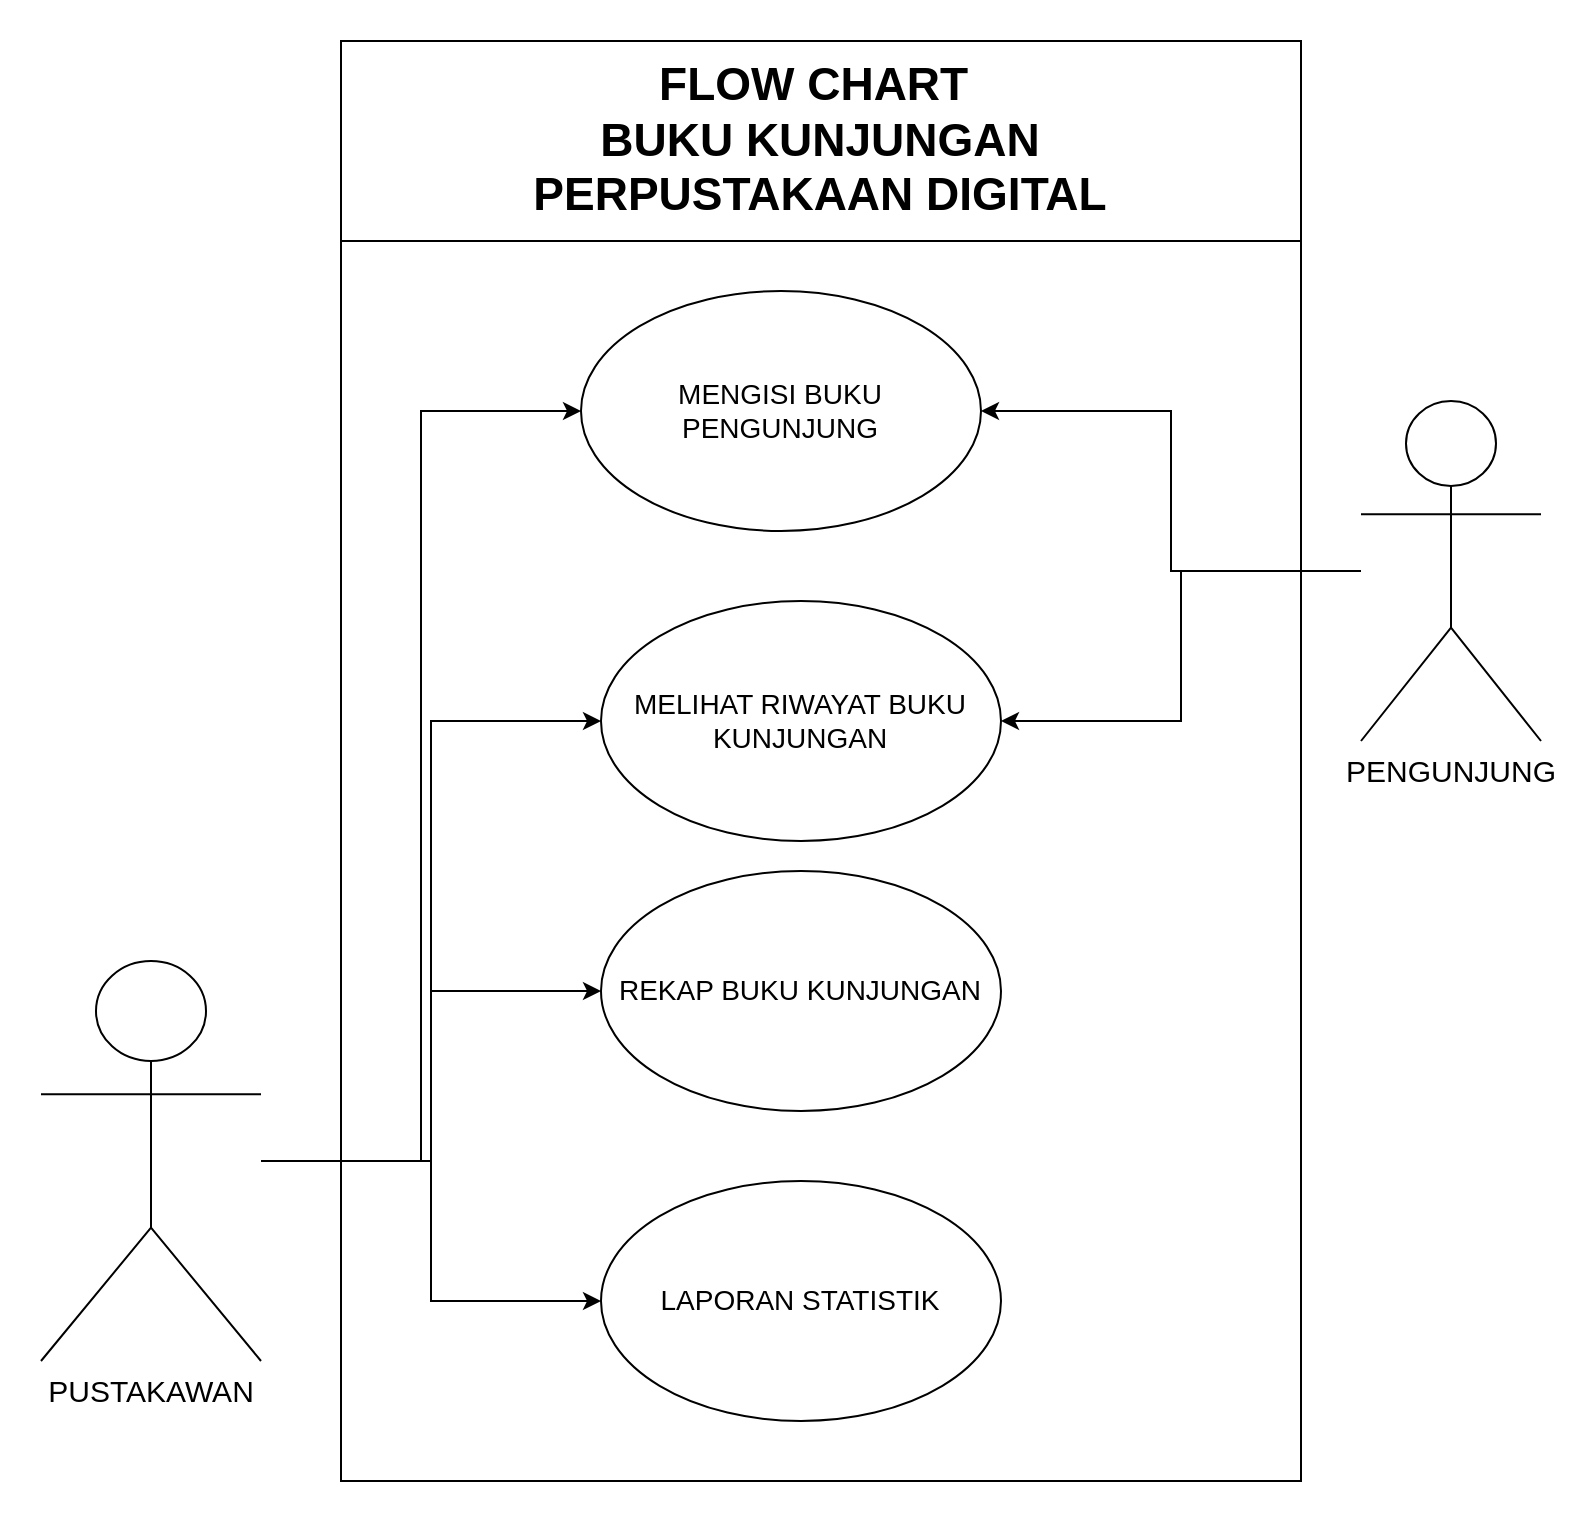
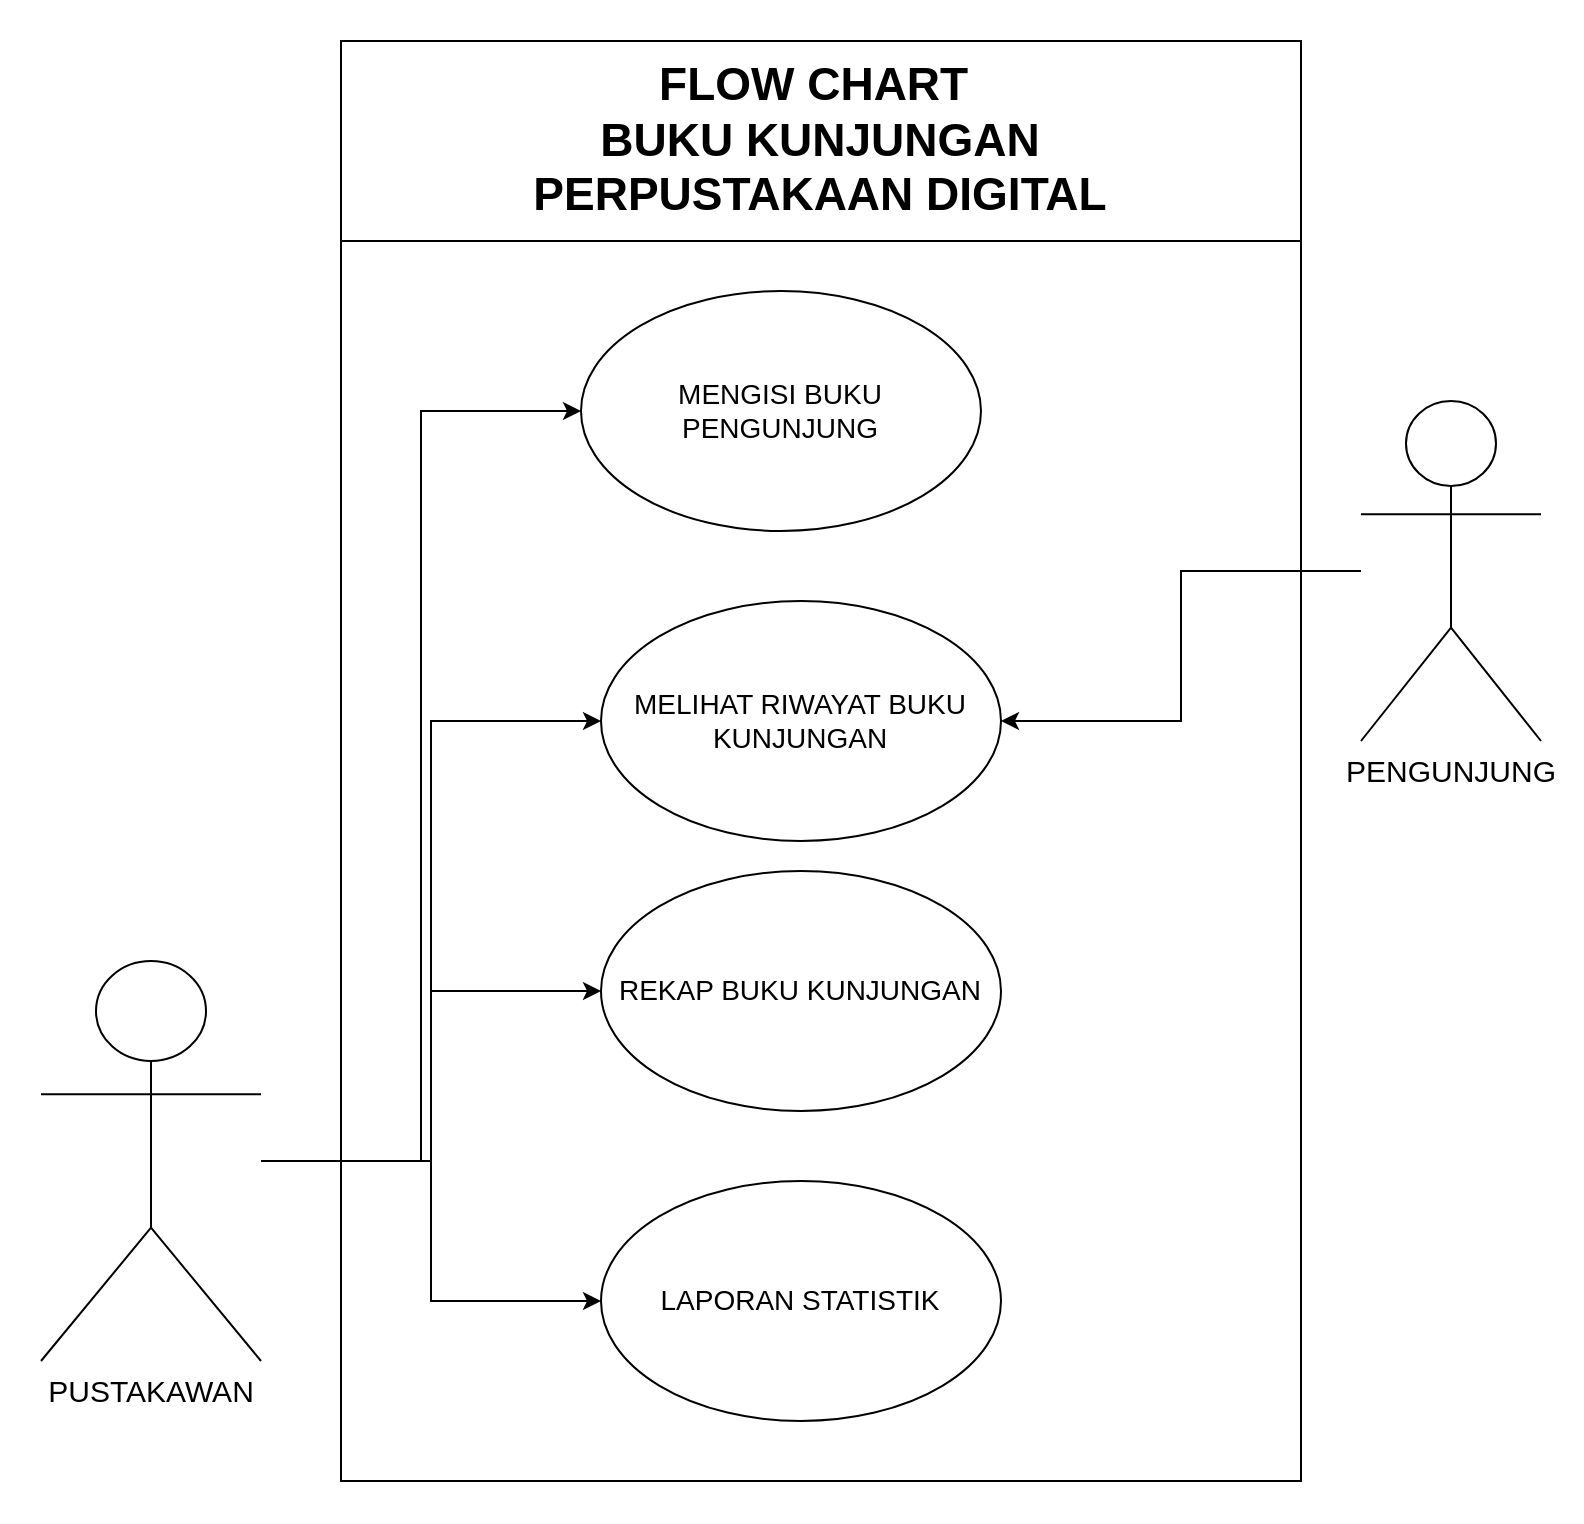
(1166, 411) -> none
